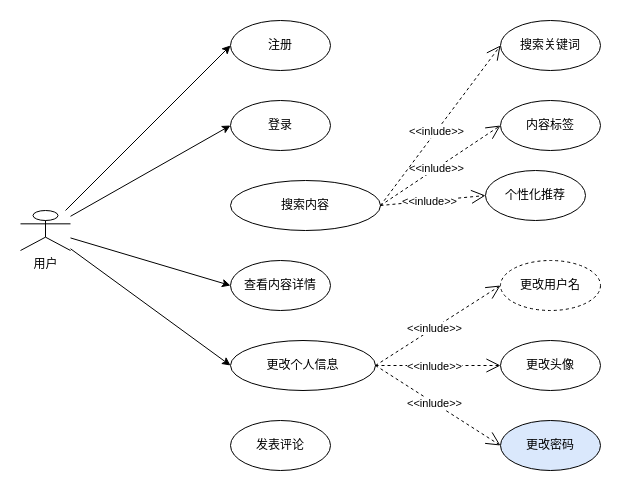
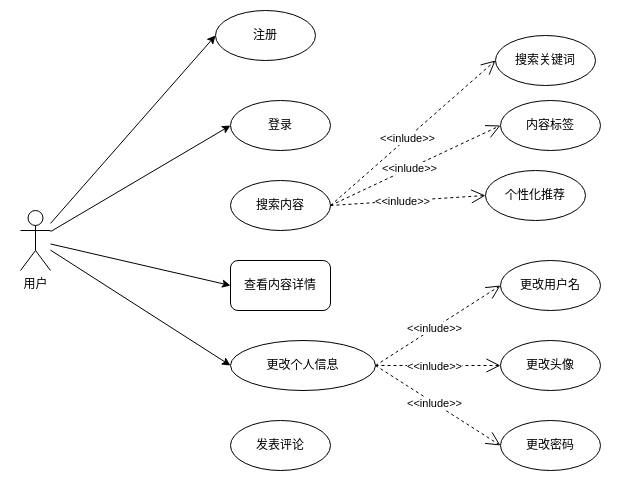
(281, 46) -> (266, 36)
(551, 46) -> (546, 61)
(306, 206) -> (281, 206)
(46, 231) -> (36, 241)
(281, 286) -> (281, 286)
(551, 286) -> (551, 286)
(551, 446) -> (551, 446)
